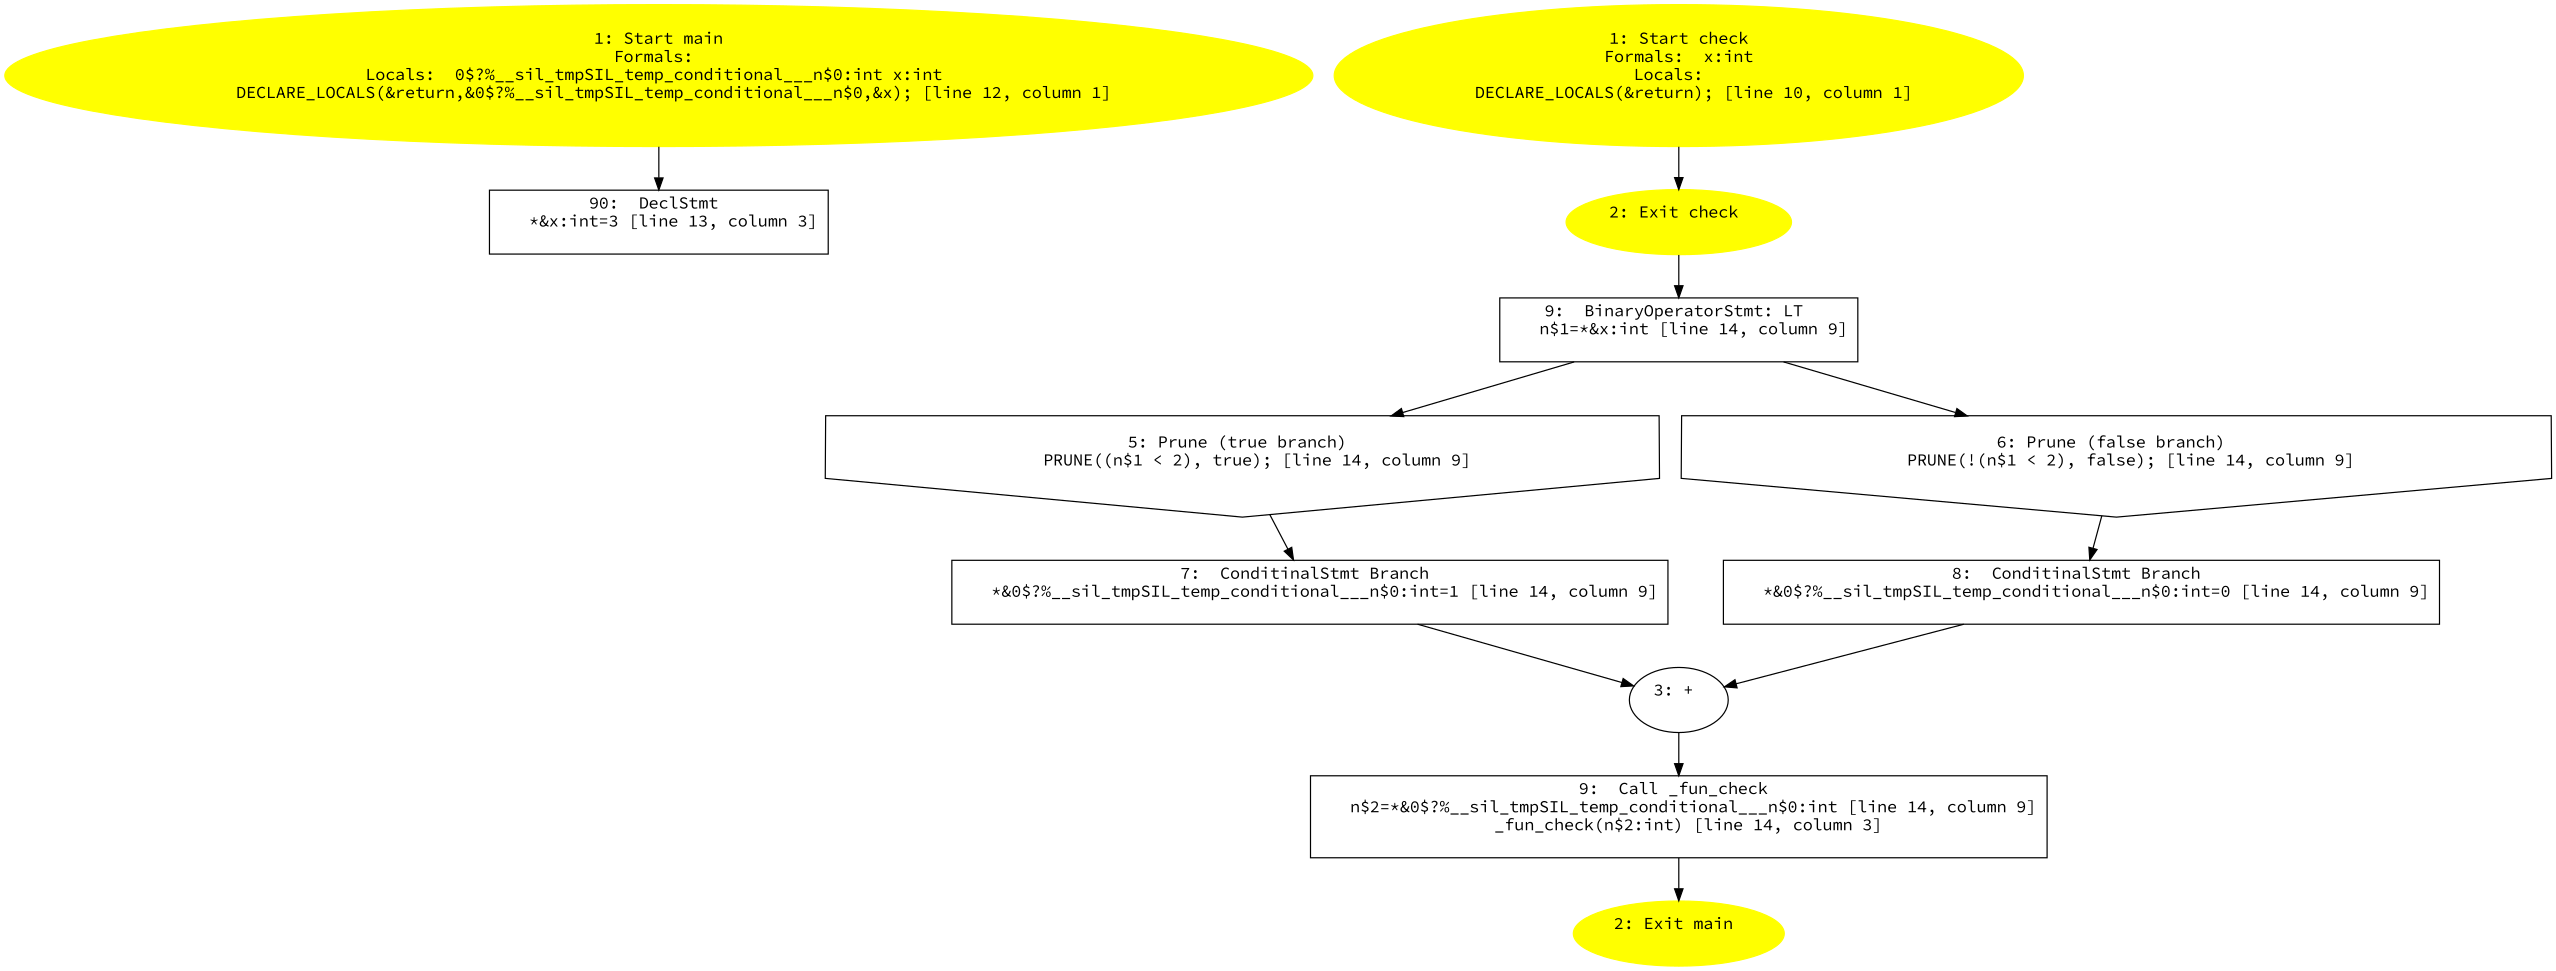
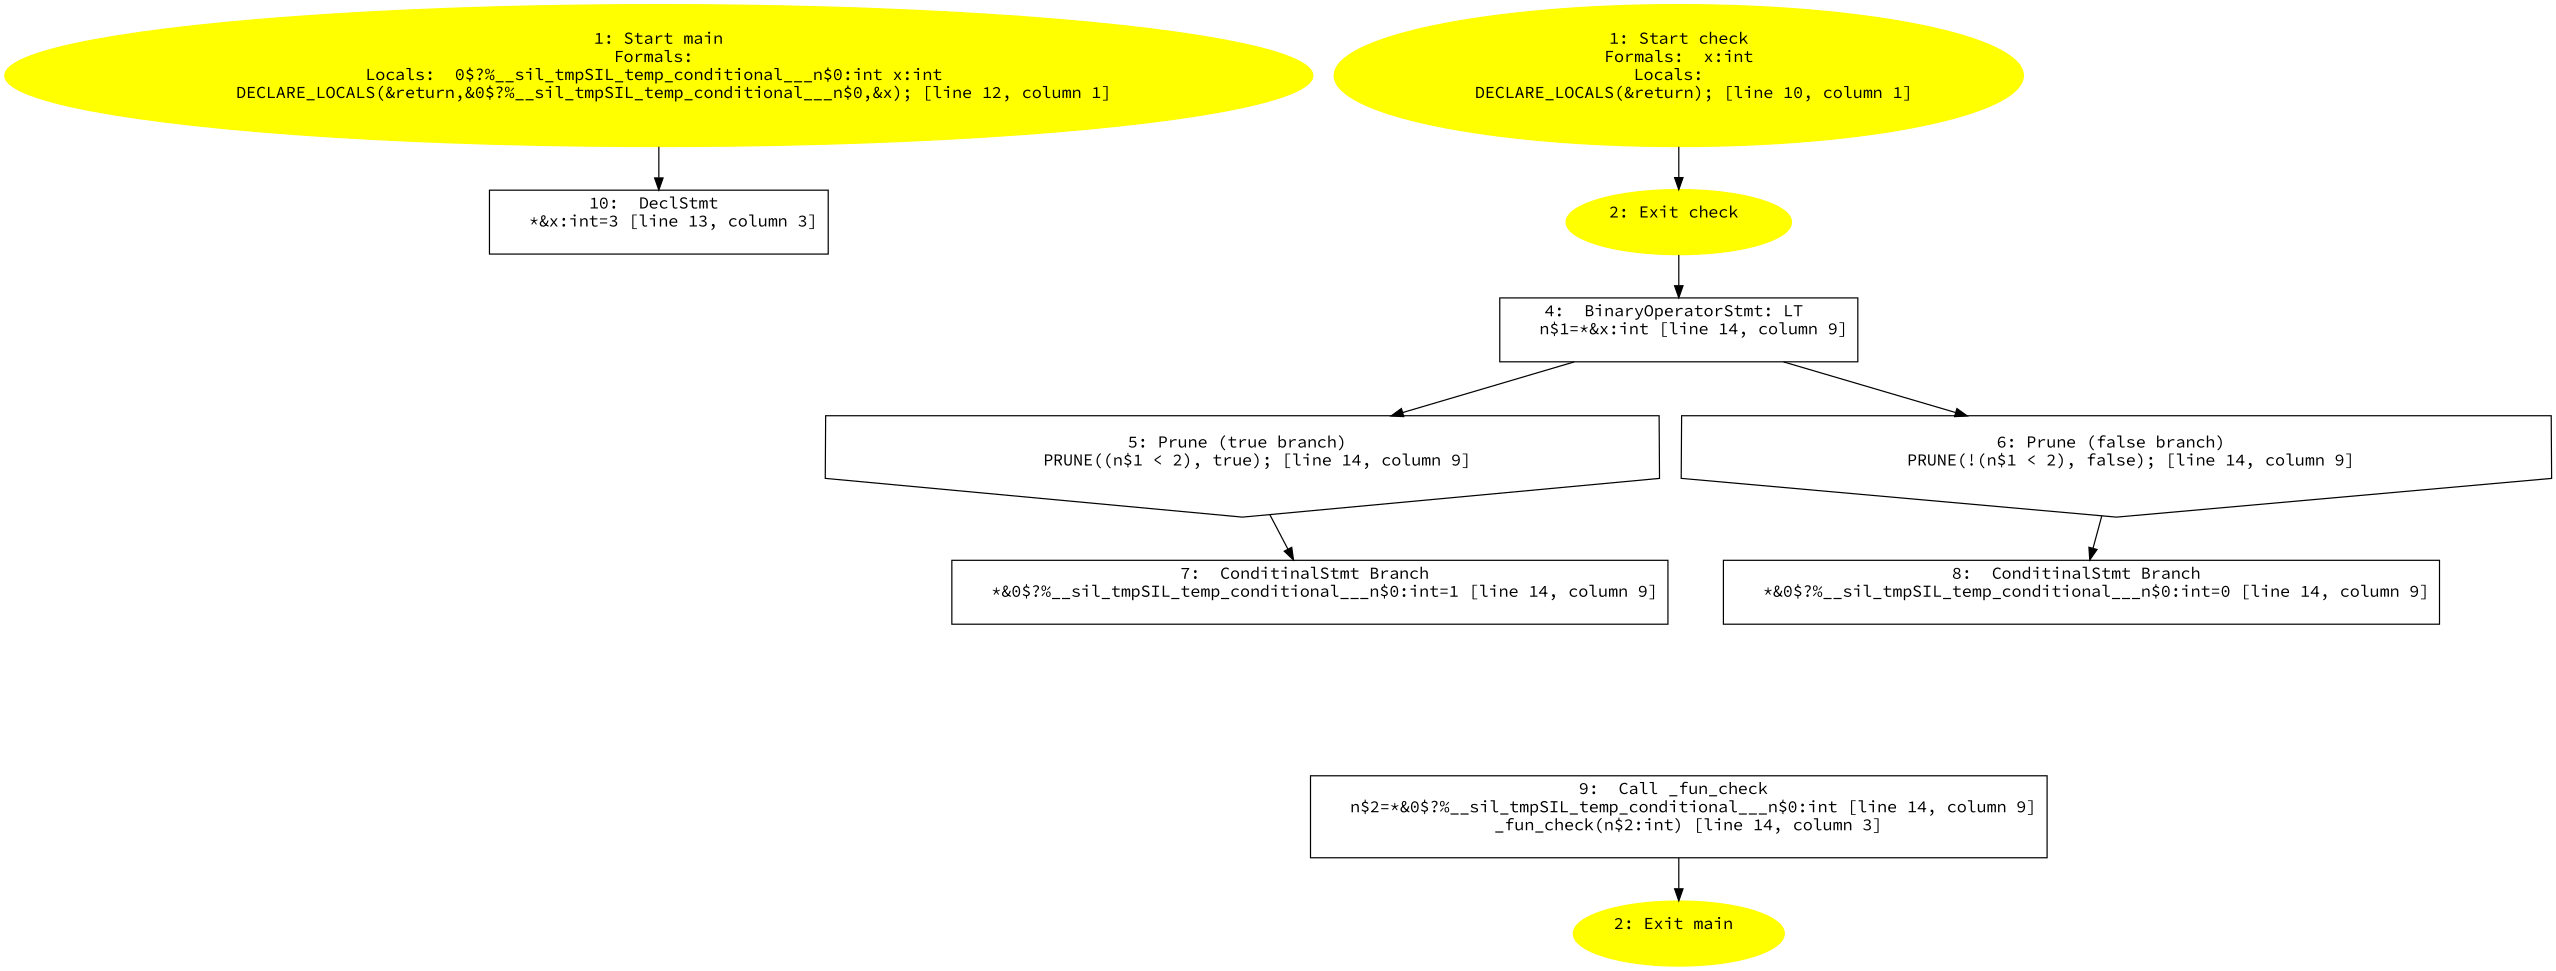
(659, 222) -> (659, 222)
(1679, 330) -> (1679, 330)
(1679, 700) -> none
